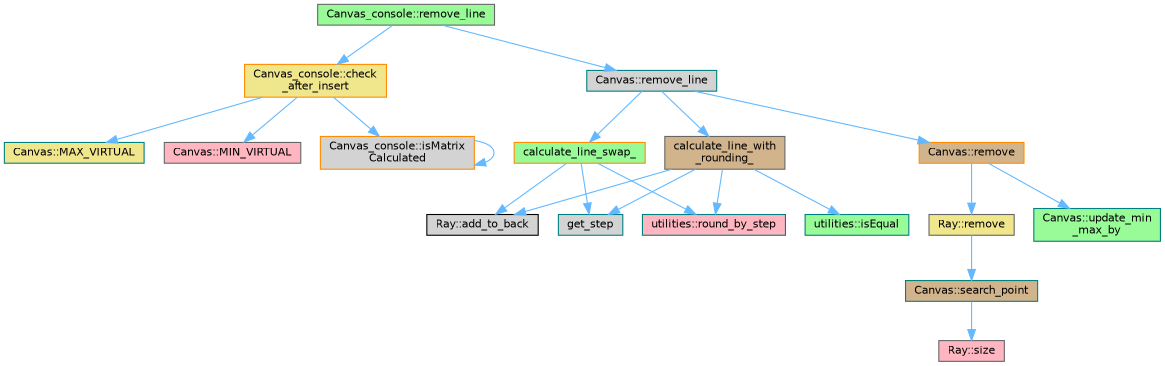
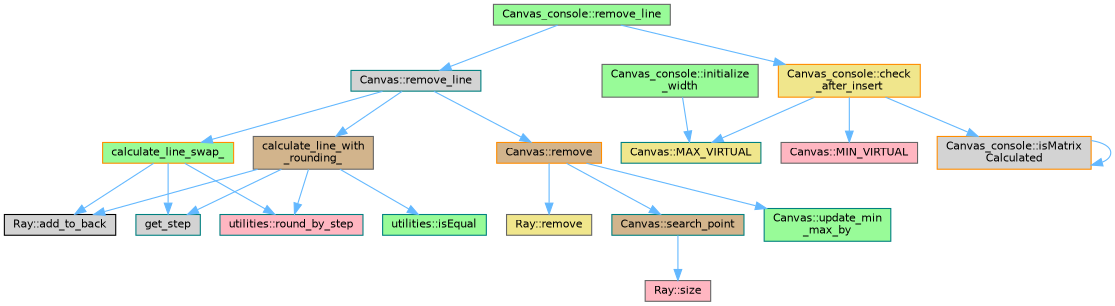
none -> (680, 81)
(972, 252) -> (609, 186)
